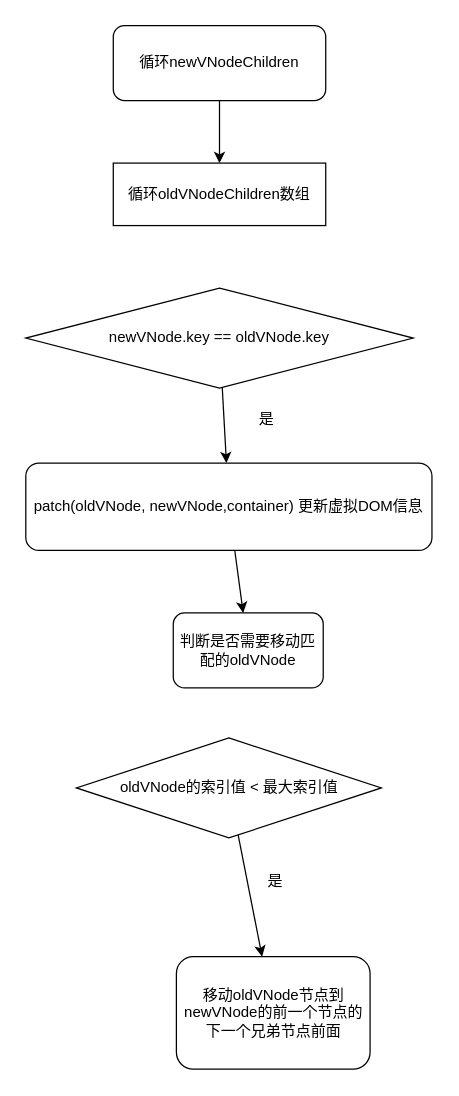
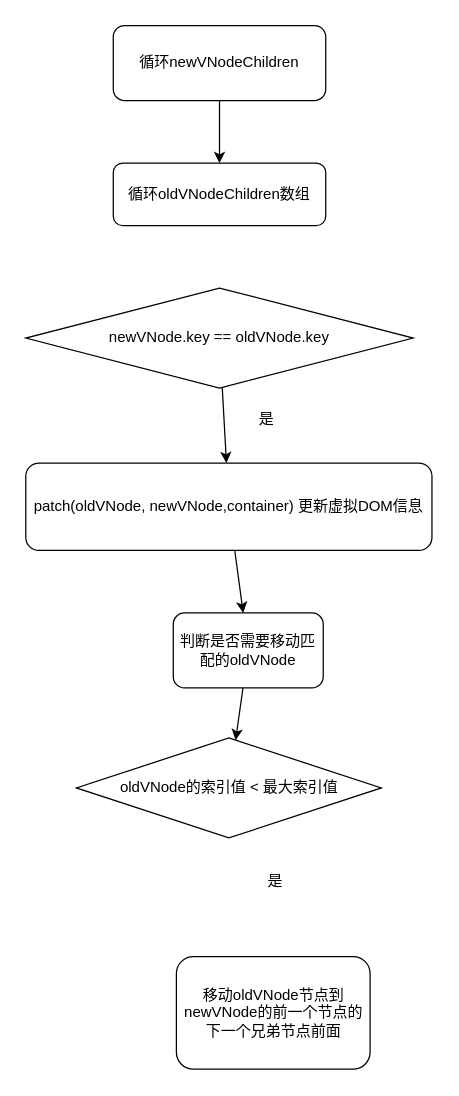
(219, 194) -> (219, 194)
none -> (240, 710)
(249, 892) -> none
